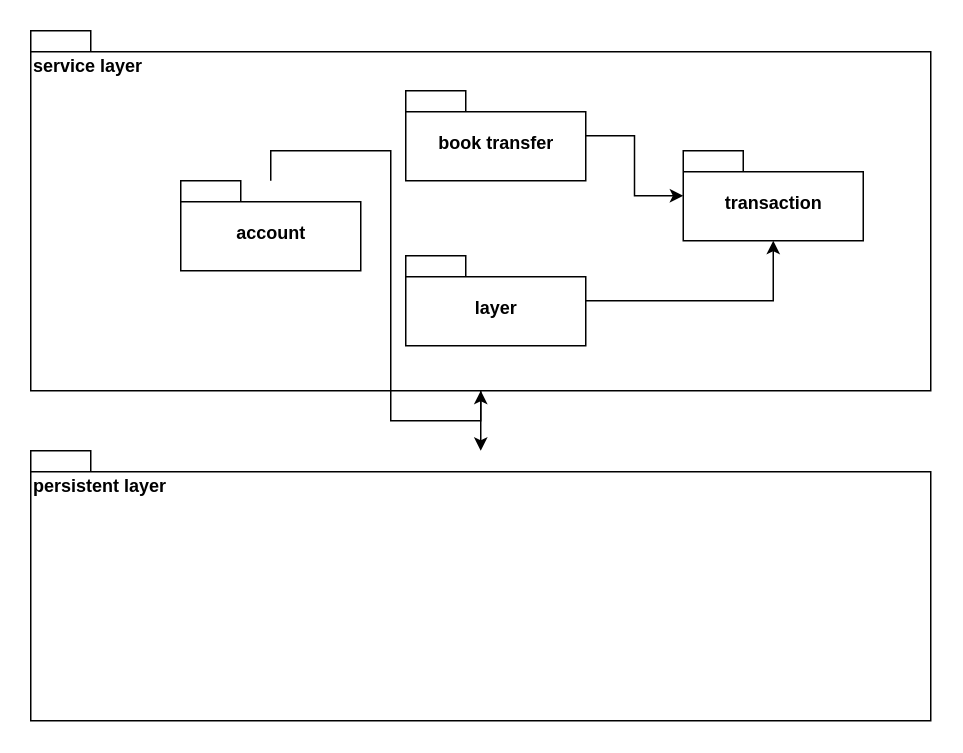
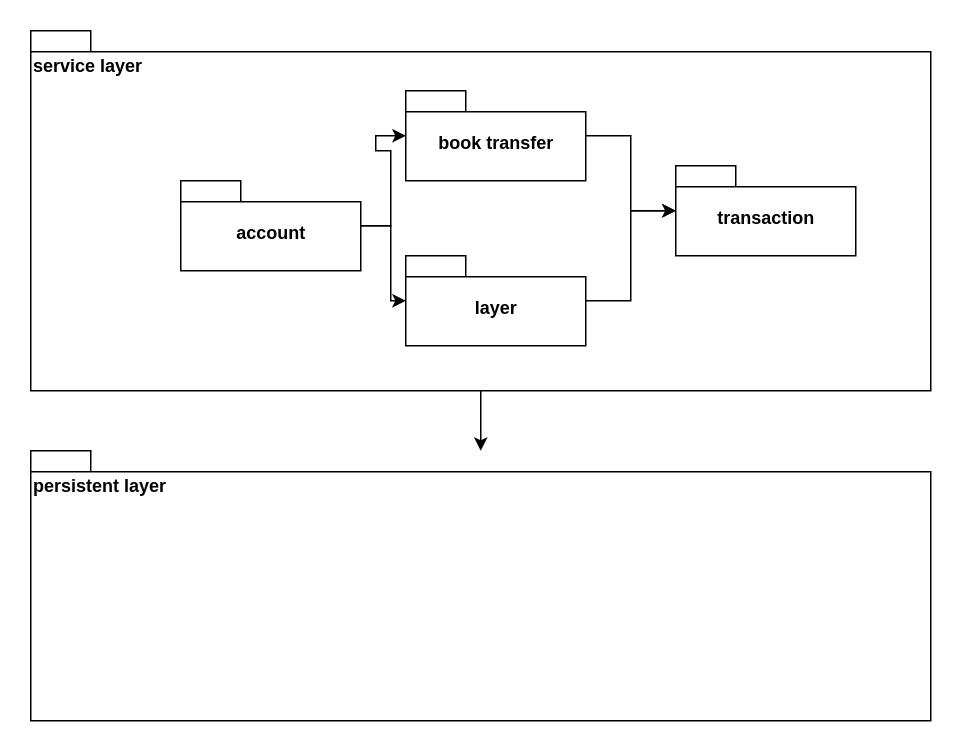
none -> (380, 136)
(773, 196) -> (766, 211)
(391, 400) -> (391, 299)
